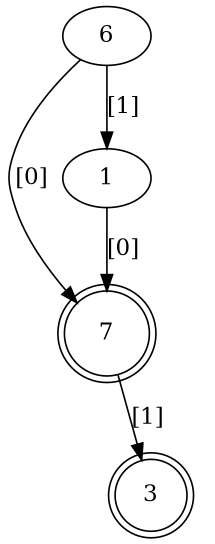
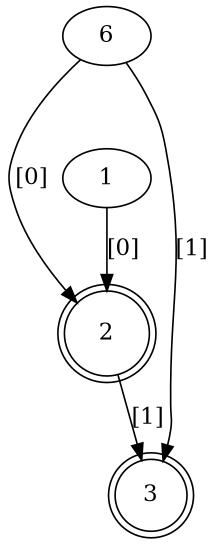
(107, 99) -> (176, 249)
(107, 333) -> (107, 333)
